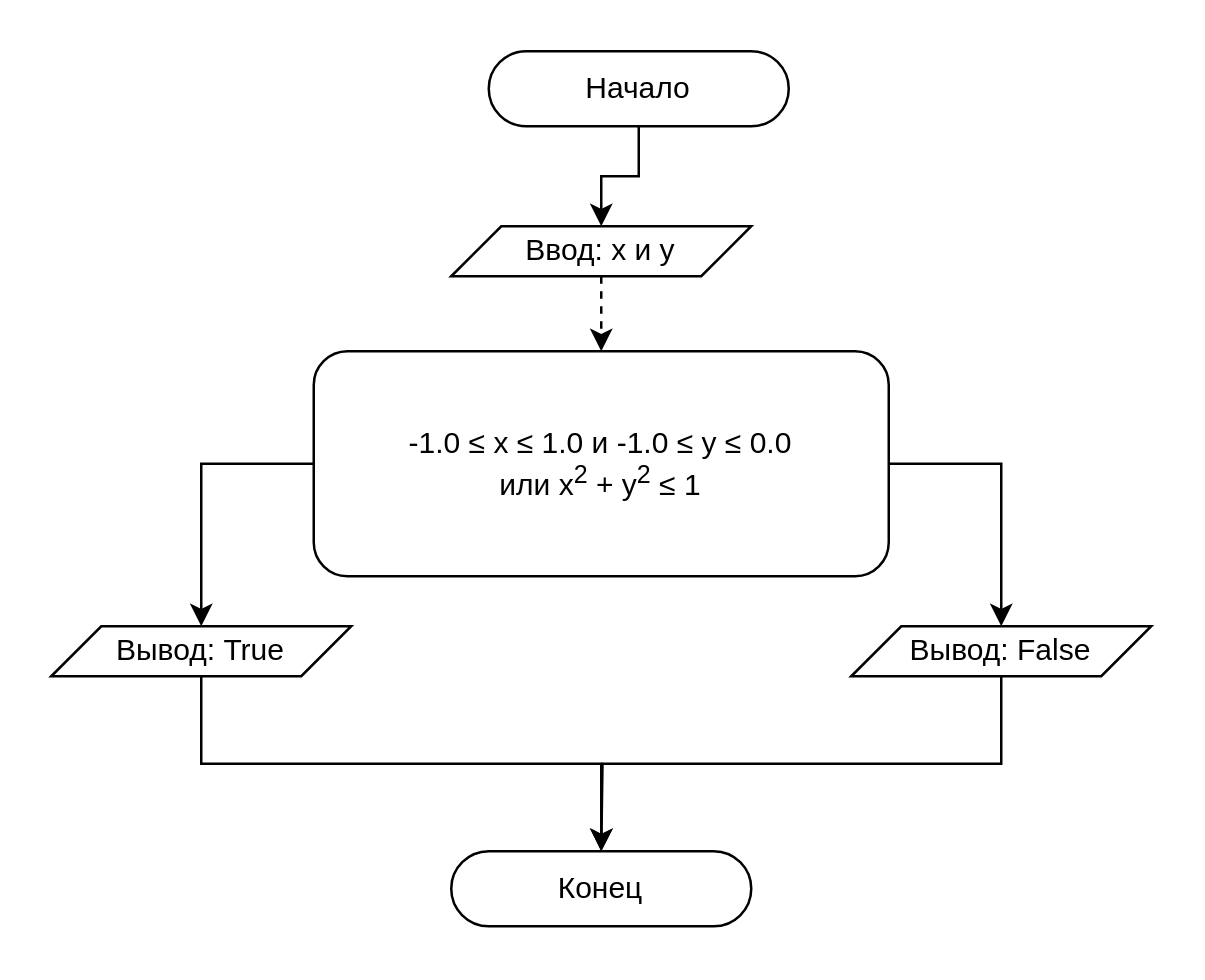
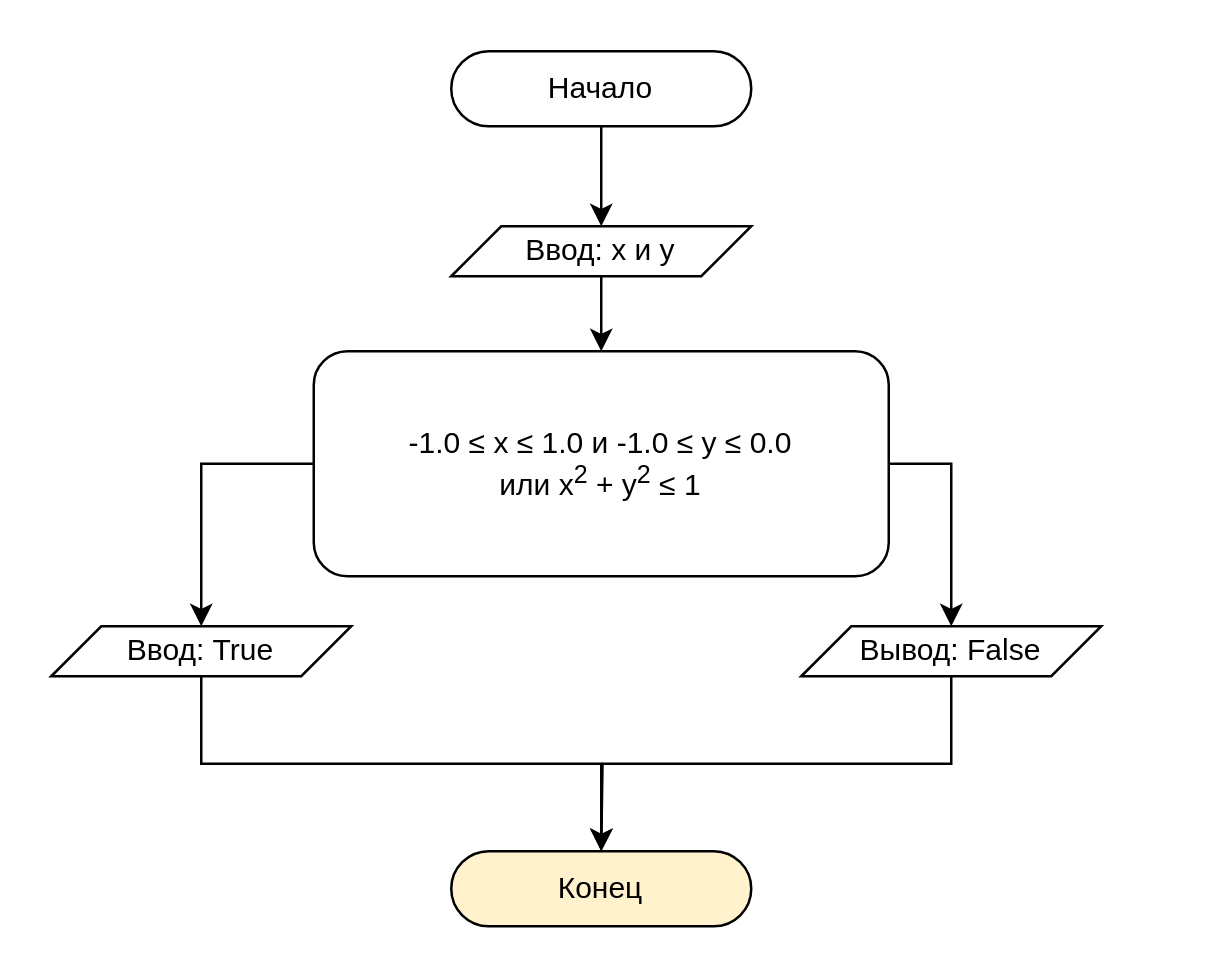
(639, 89) -> (601, 89)
(601, 307) -> (601, 307)
(201, 651) -> (201, 651)
(1001, 651) -> (951, 651)
(601, 889) -> (601, 889)
